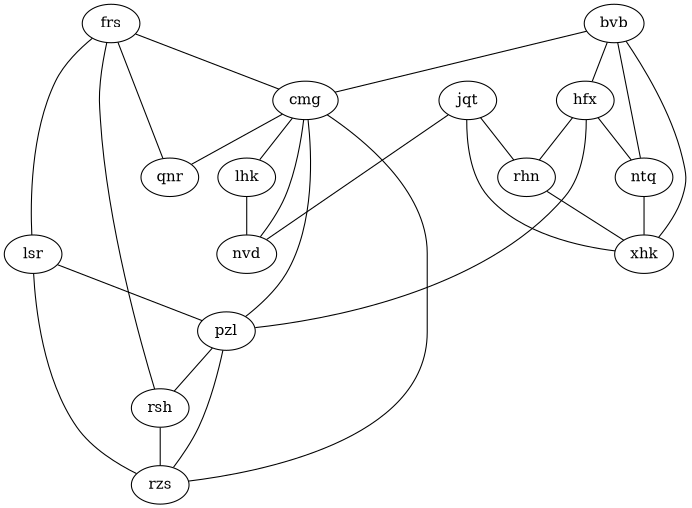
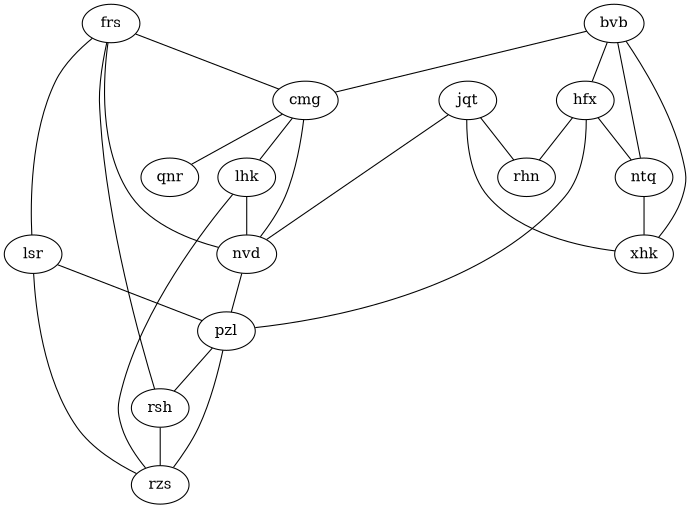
(140, 100) -> (118, 172)
(585, 216) -> none
(304, 228) -> (237, 293)
(423, 356) -> (147, 324)
